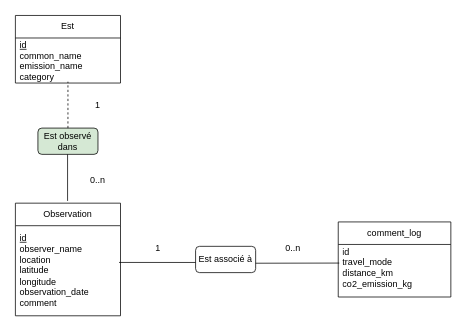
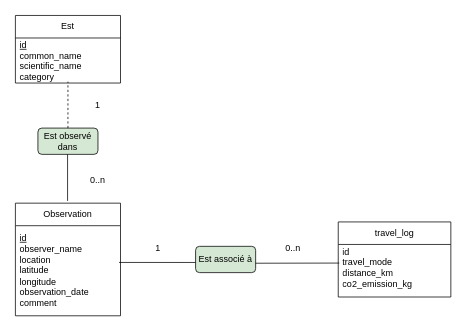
(50, 60) -> (54, 60)
(394, 233) -> (394, 233)
(225, 259) -> (225, 259)
